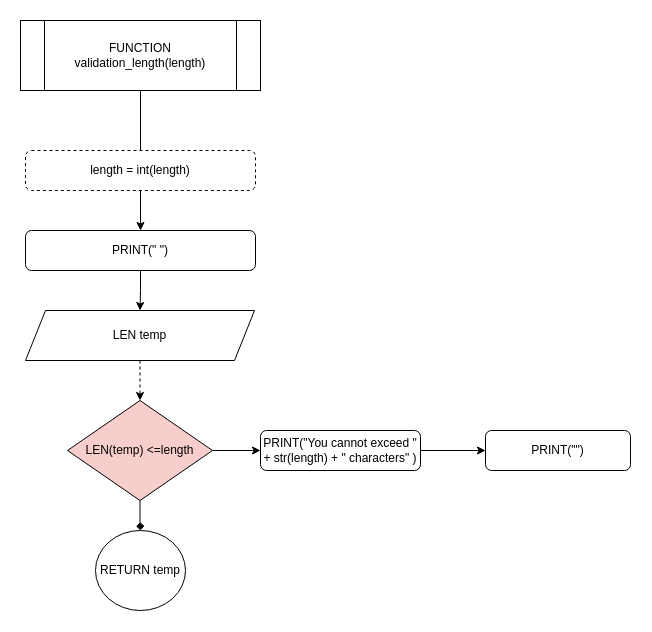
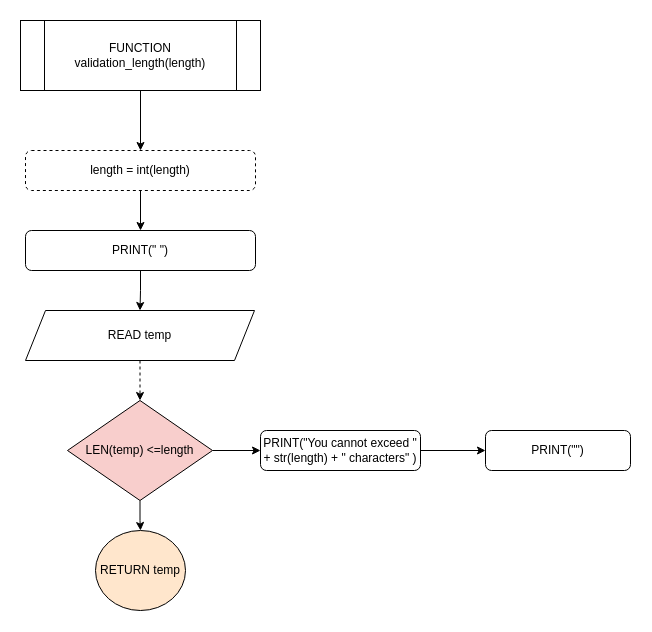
(141, 145) -> (141, 142)
(140, 336) -> (140, 336)
(140, 521) -> (140, 522)
(141, 571) -> (141, 571)
